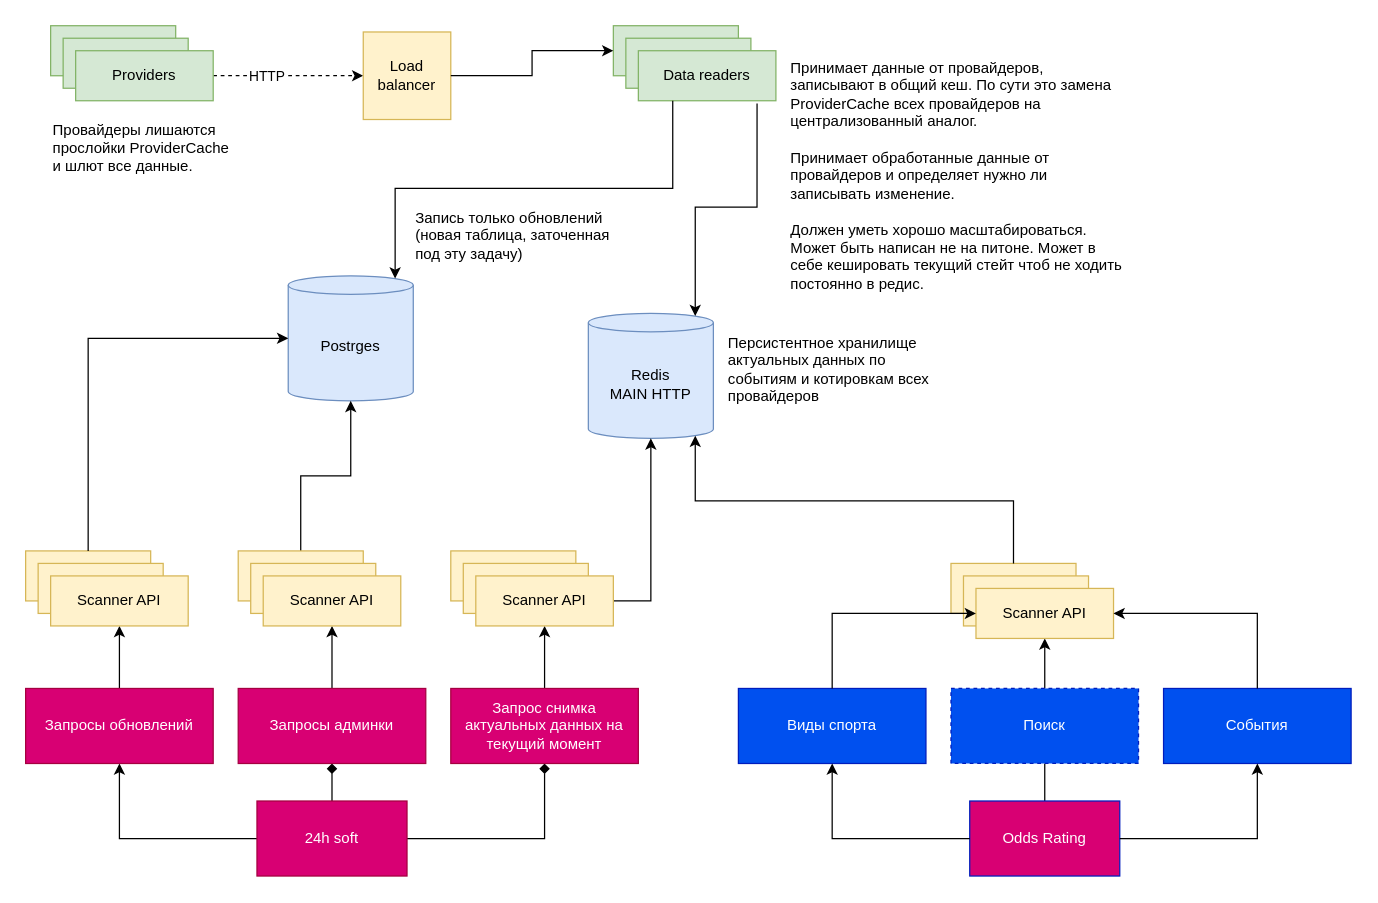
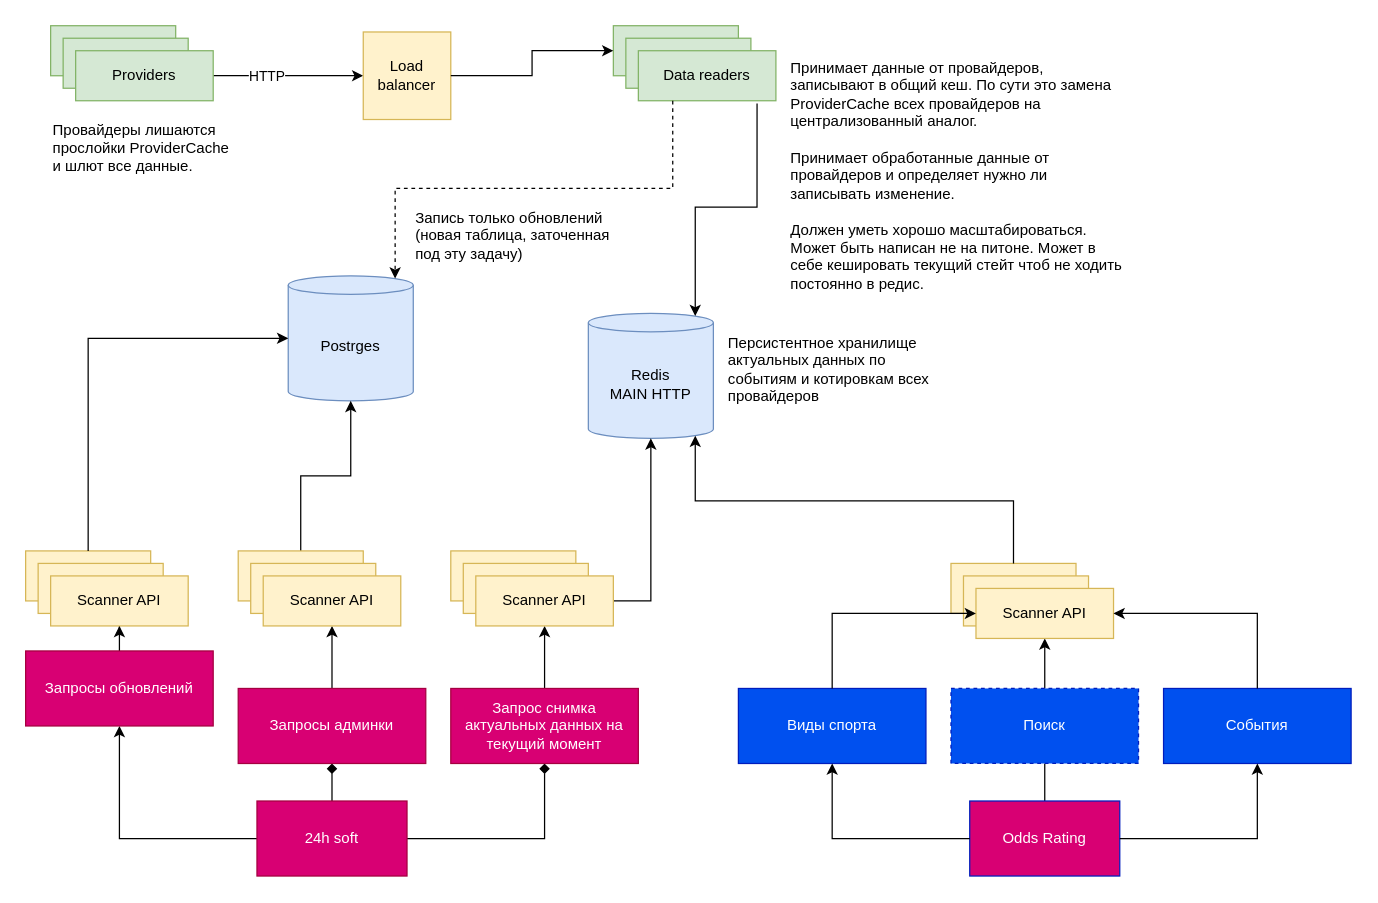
(319, 76) -> (319, 76)
(537, 188) -> (537, 188)
(119, 726) -> (119, 688)
